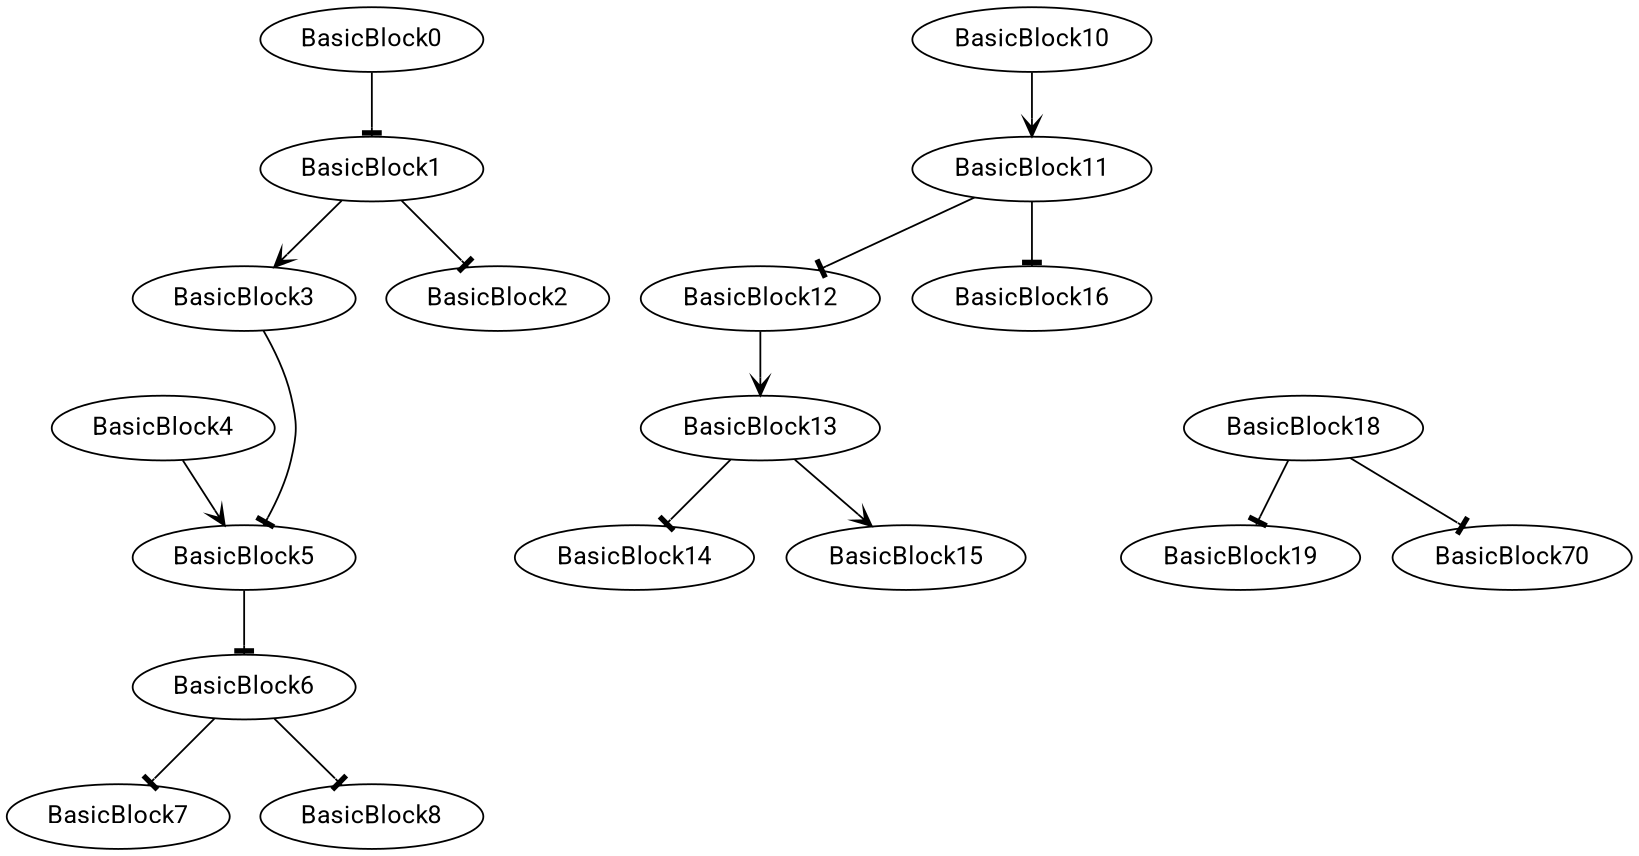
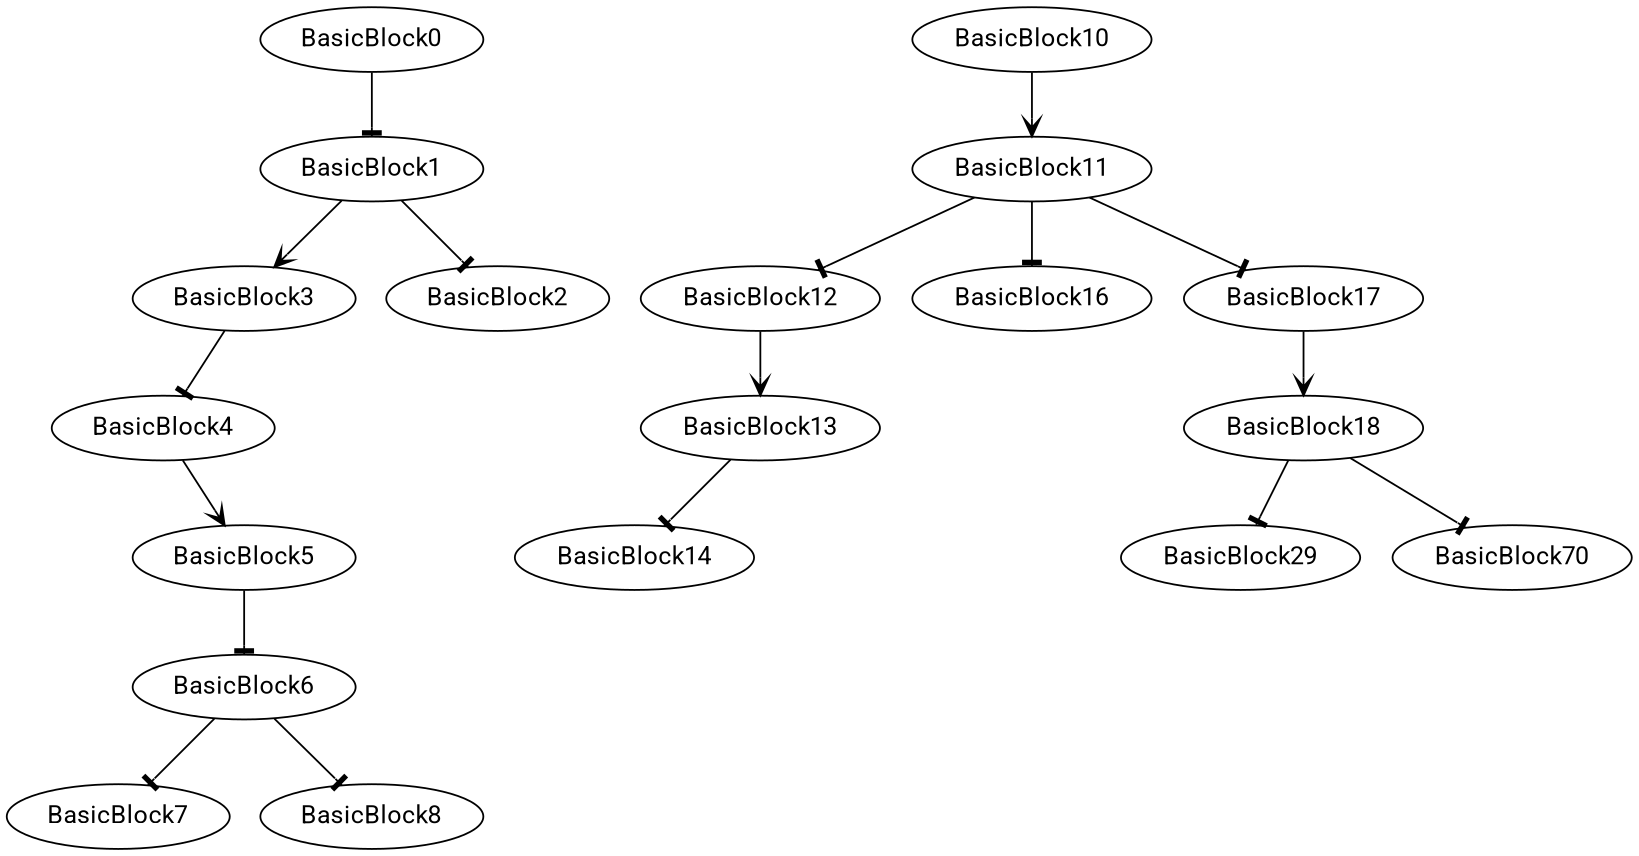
none -> (1304, 299)
(296, 424) -> (206, 360)
(906, 558) -> none
(1241, 558) -> (1241, 558)
